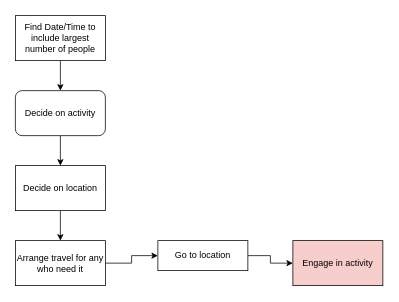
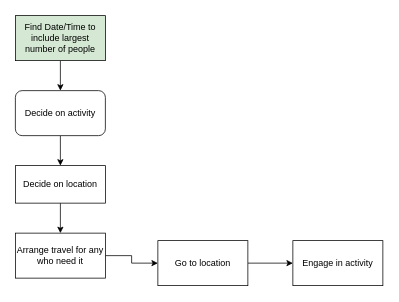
(60, 38) -> (60, 38)
(60, 188) -> (60, 184)
(203, 255) -> (203, 263)
(60, 263) -> (60, 255)
(338, 263) -> (338, 263)
